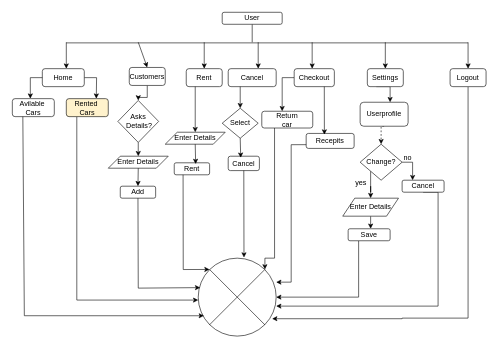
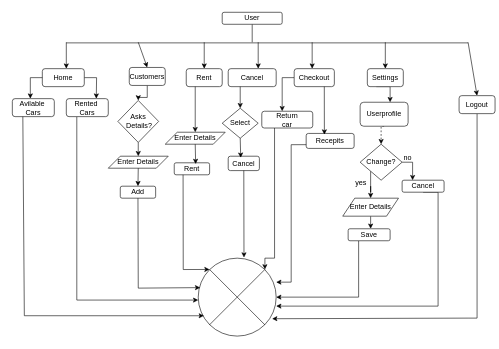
(468, 78) -> (477, 105)
(87, 108) -> (87, 108)
